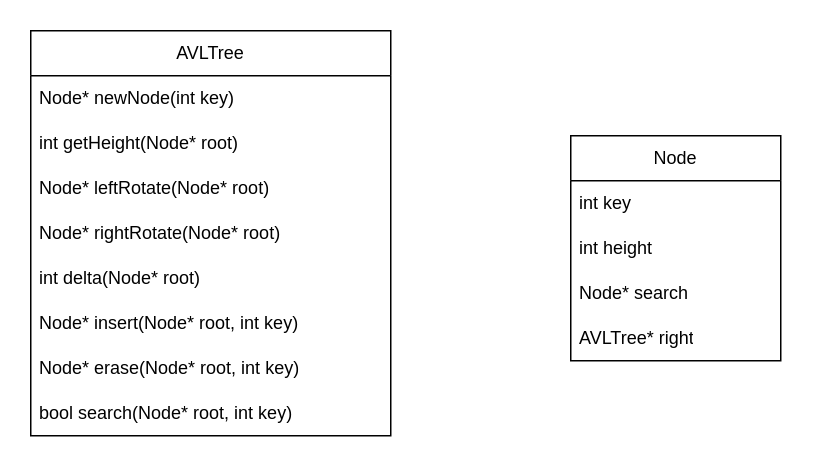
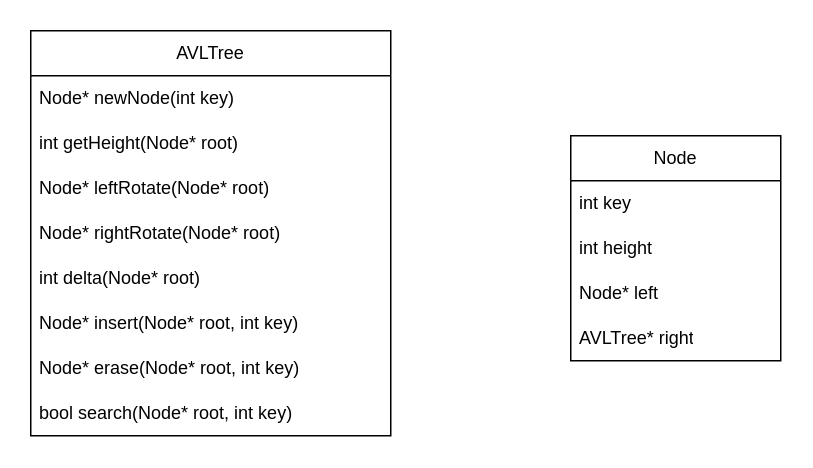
(638, 293) -> (625, 293)
